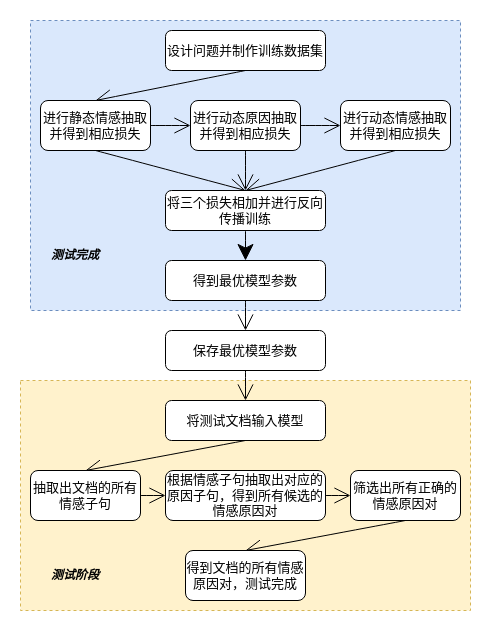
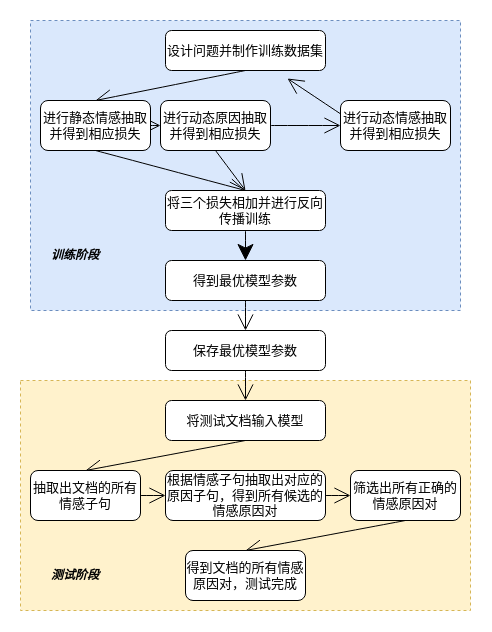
(246, 126) -> (216, 126)
(319, 171) -> (316, 97)
(76, 256) -> (76, 256)
